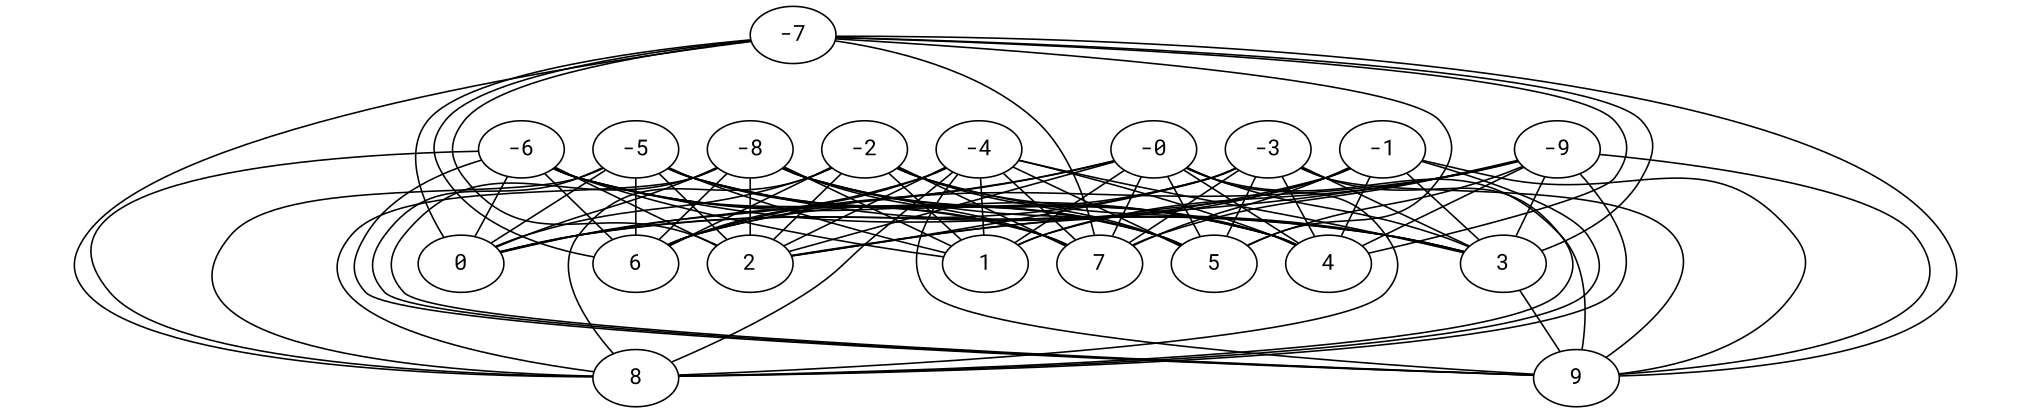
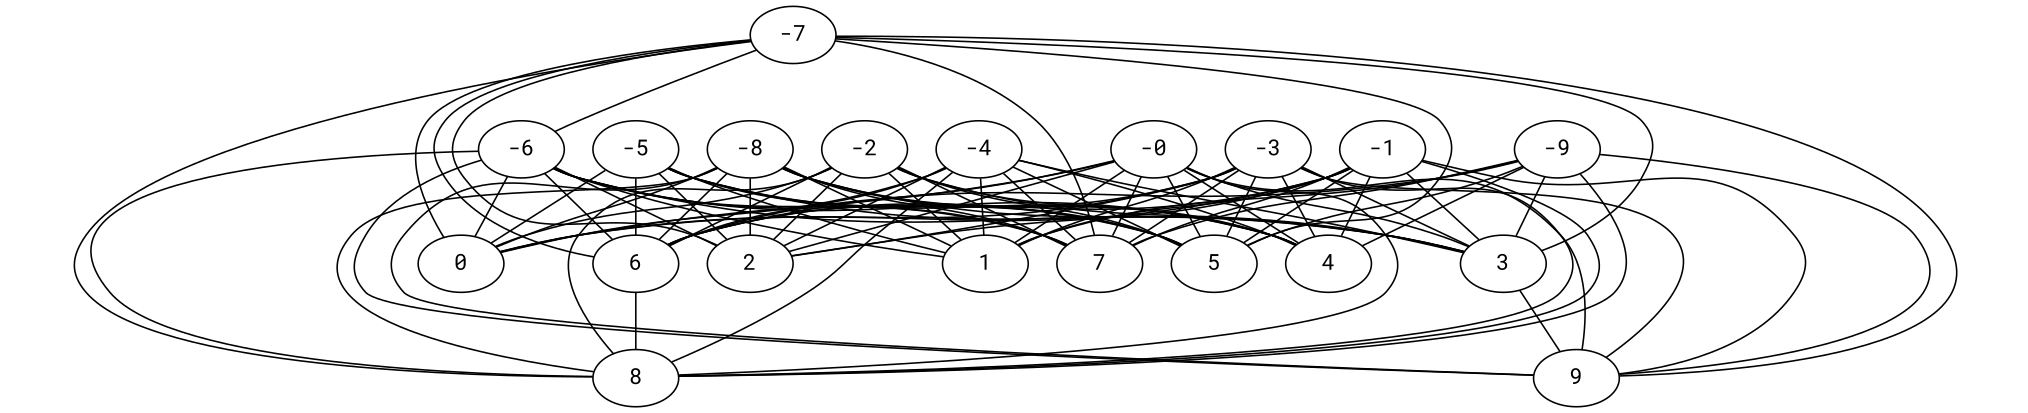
(1605, 116) -> (655, 89)
none -> (1298, 206)
none -> (1009, 207)
none -> (1127, 207)
(1155, 212) -> none
(215, 268) -> (636, 317)
(1107, 337) -> none
(808, 342) -> none
